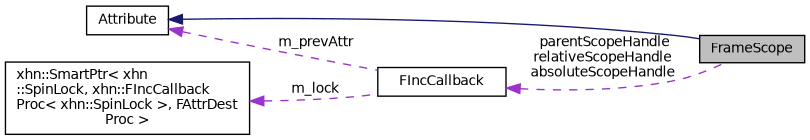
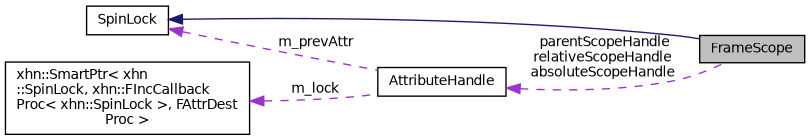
(128, 20) -> (128, 20)
(442, 82) -> (442, 82)
